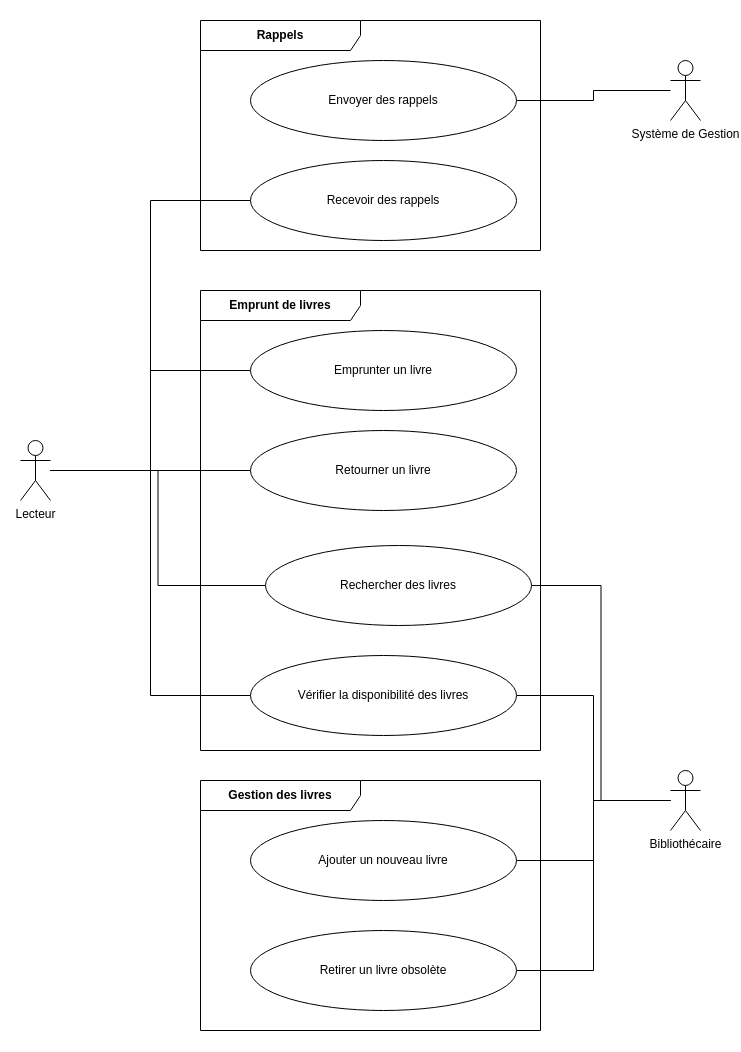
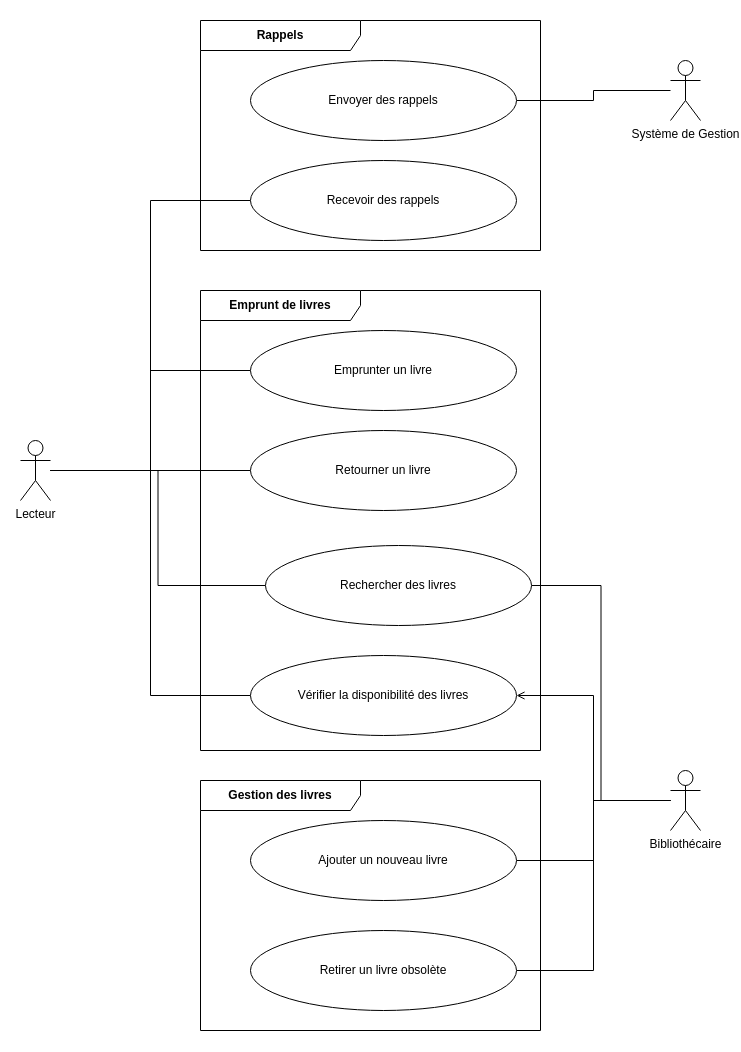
(522, 696) -> (522, 696)
